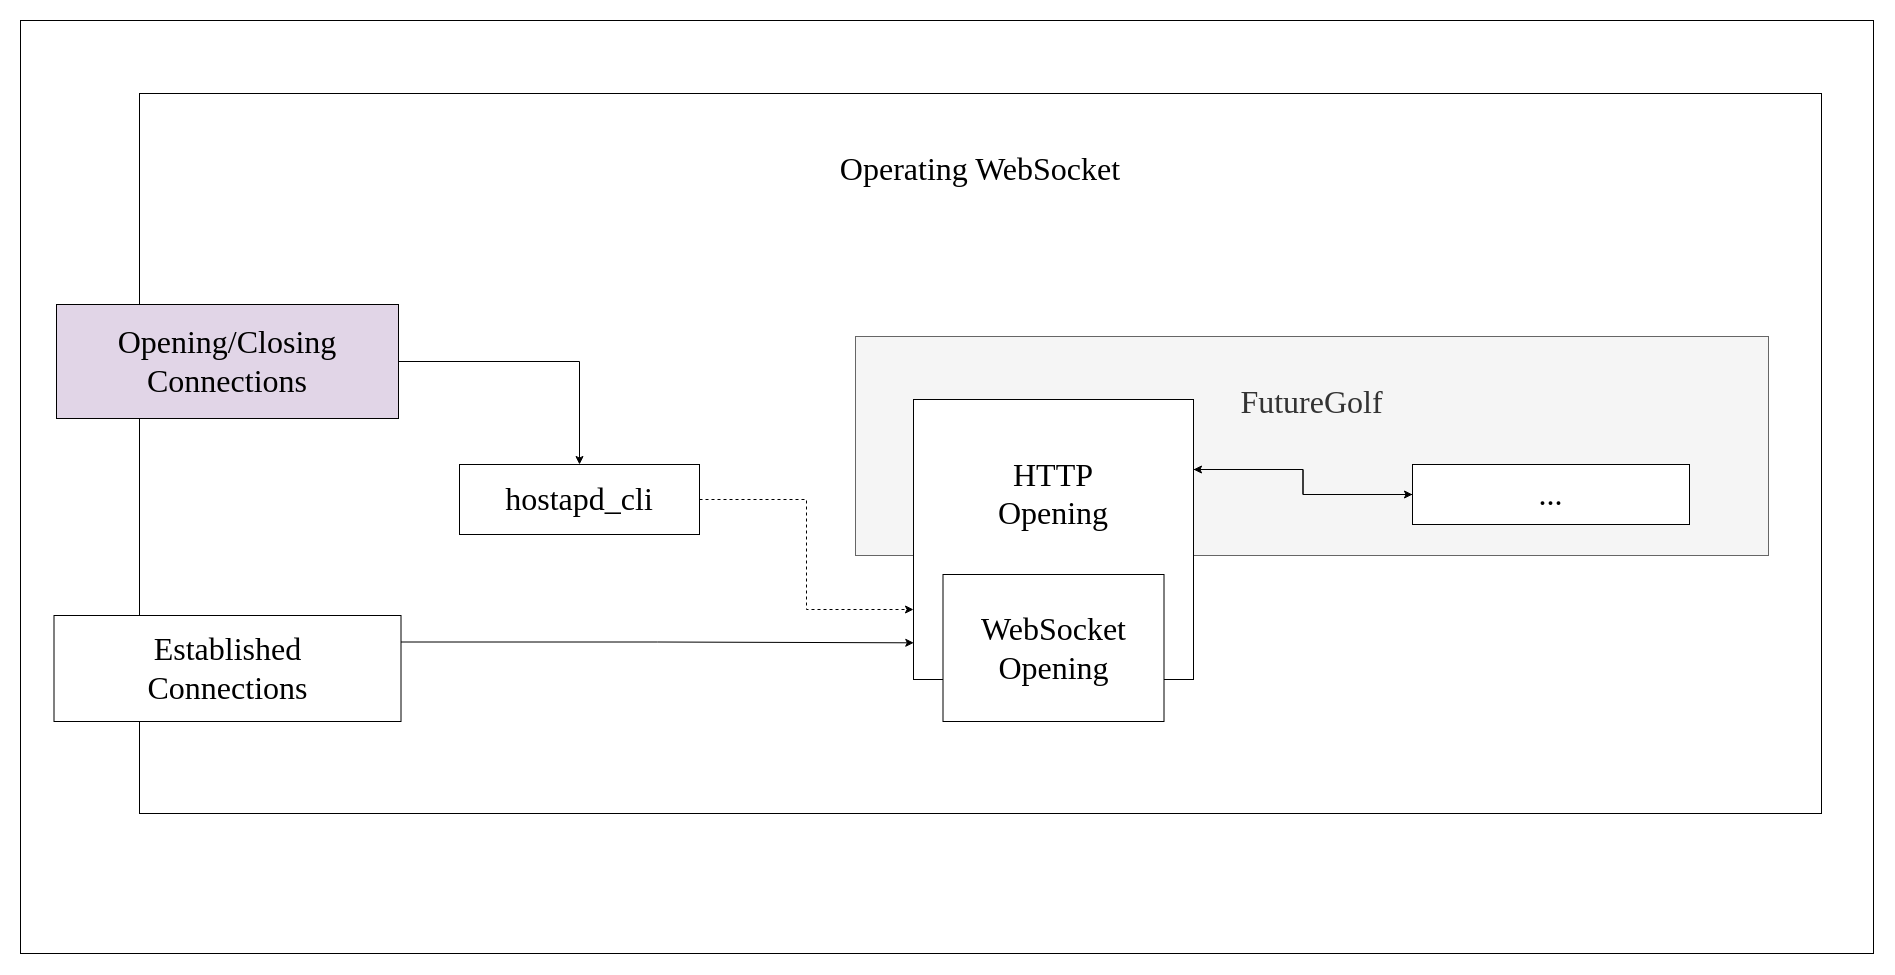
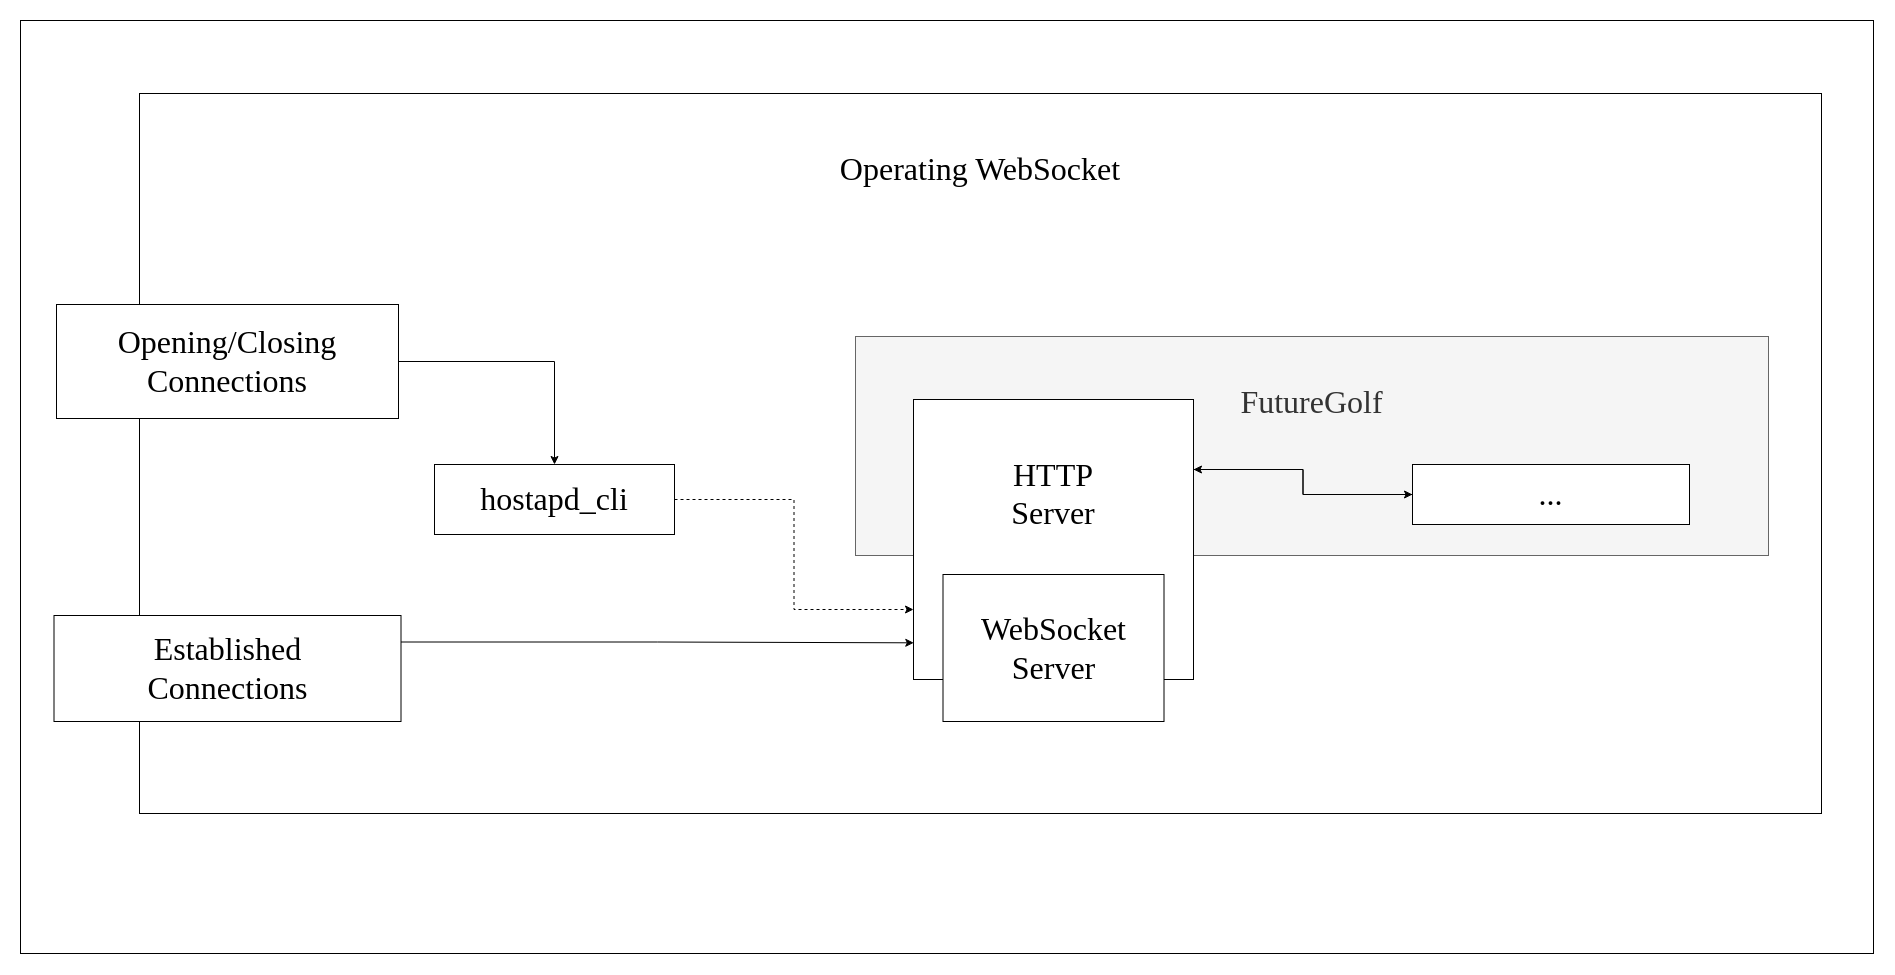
(228, 362) -> (228, 362)
(1054, 495) -> (1054, 495)
(580, 500) -> (555, 500)
(1054, 649) -> (1054, 649)
